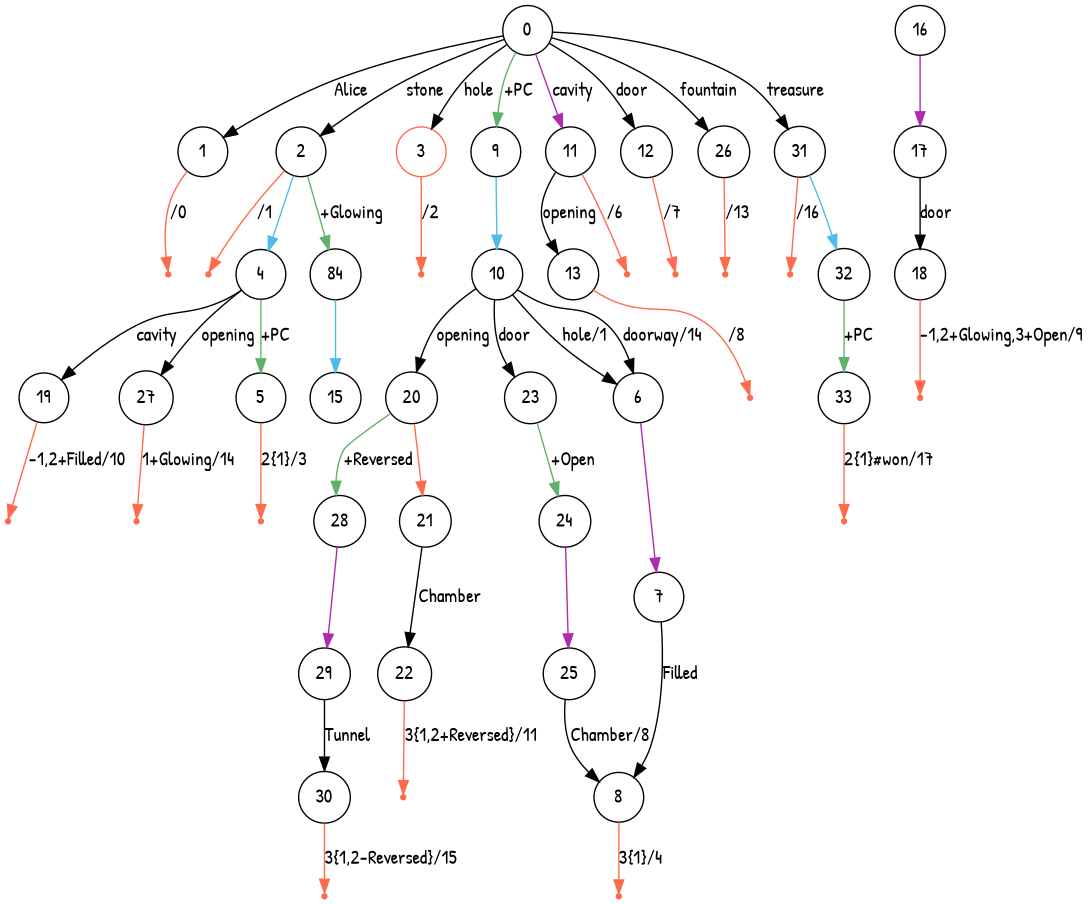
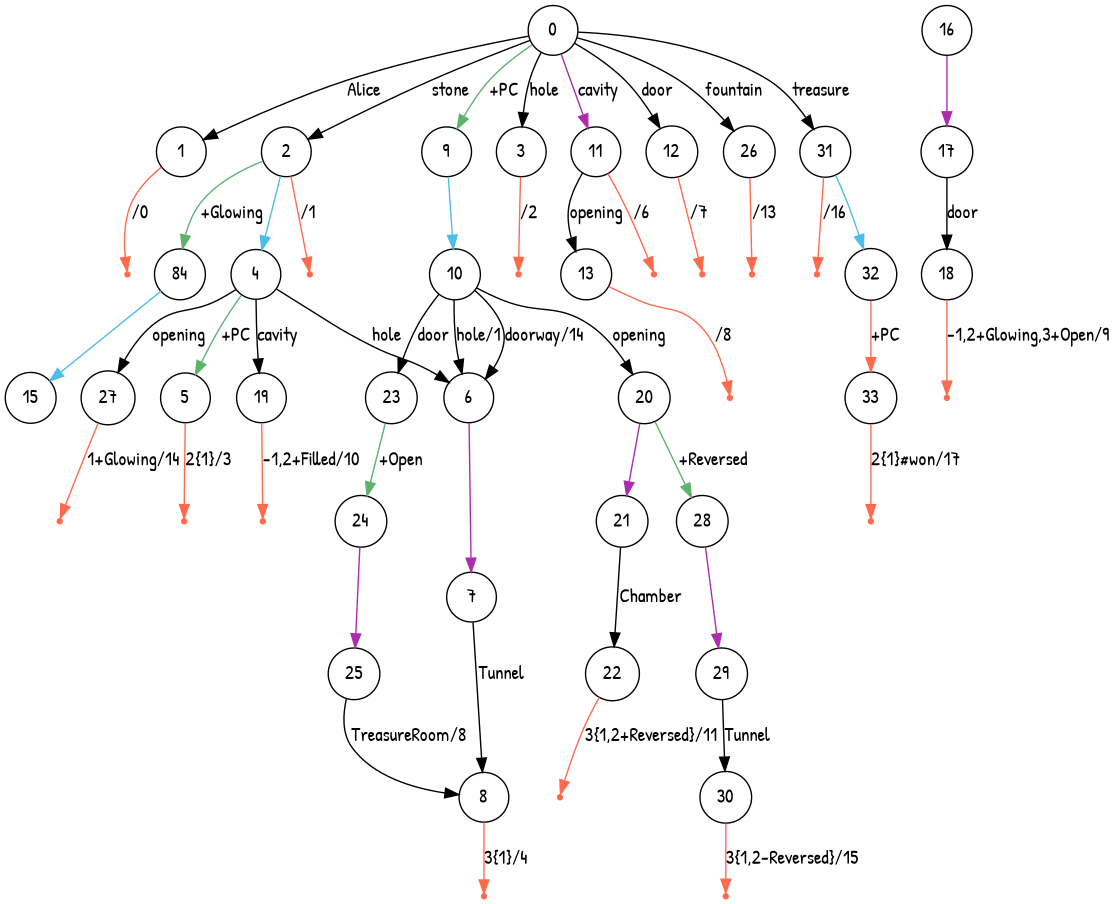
(421, 152) -> (521, 152)
(844, 329) -> (871, 329)
none -> (354, 337)
(418, 453) -> (634, 453)
(680, 674) -> (502, 674)
(611, 736) -> (409, 736)
